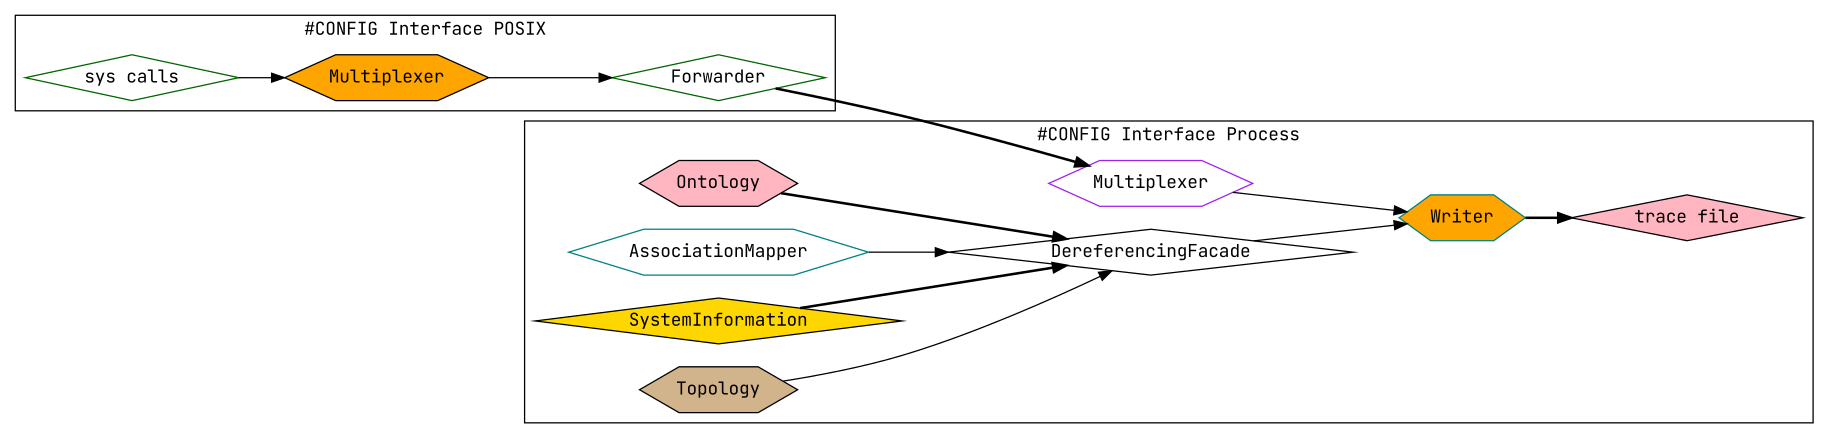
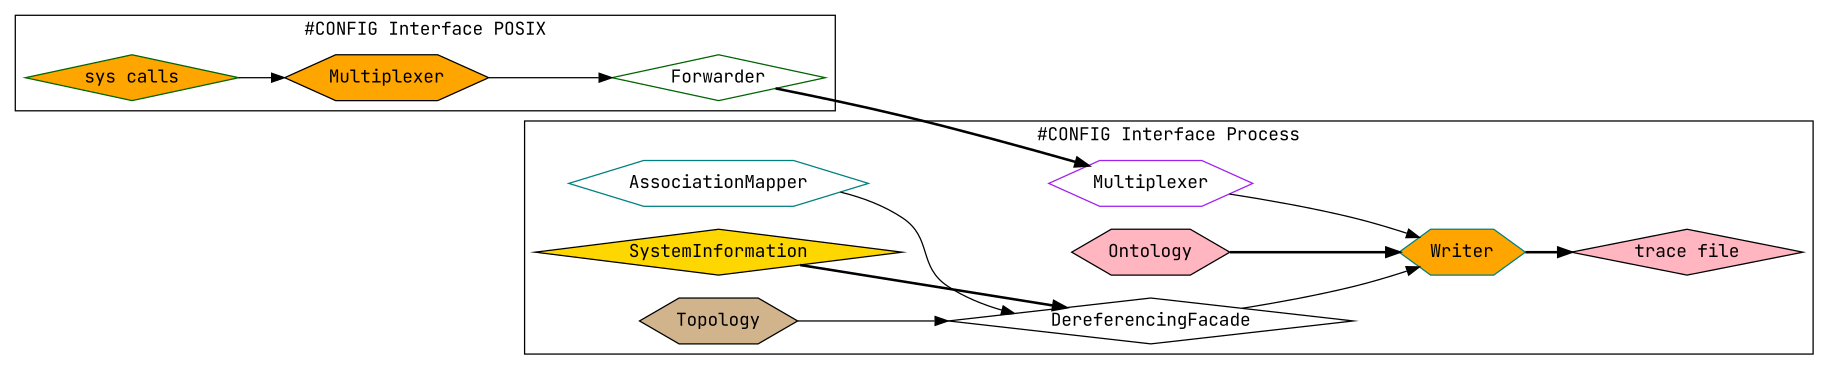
(132, 78) -> (132, 78)
(917, 215) -> (1308, 252)
